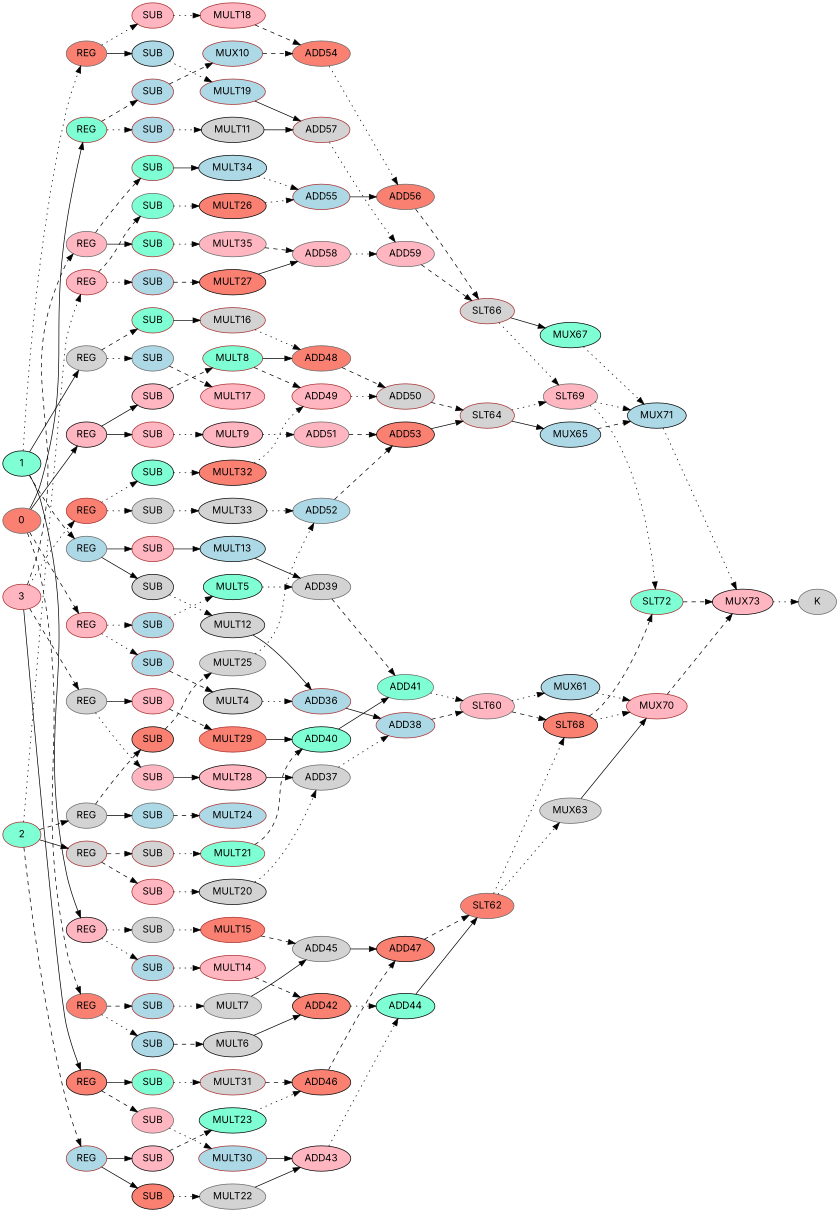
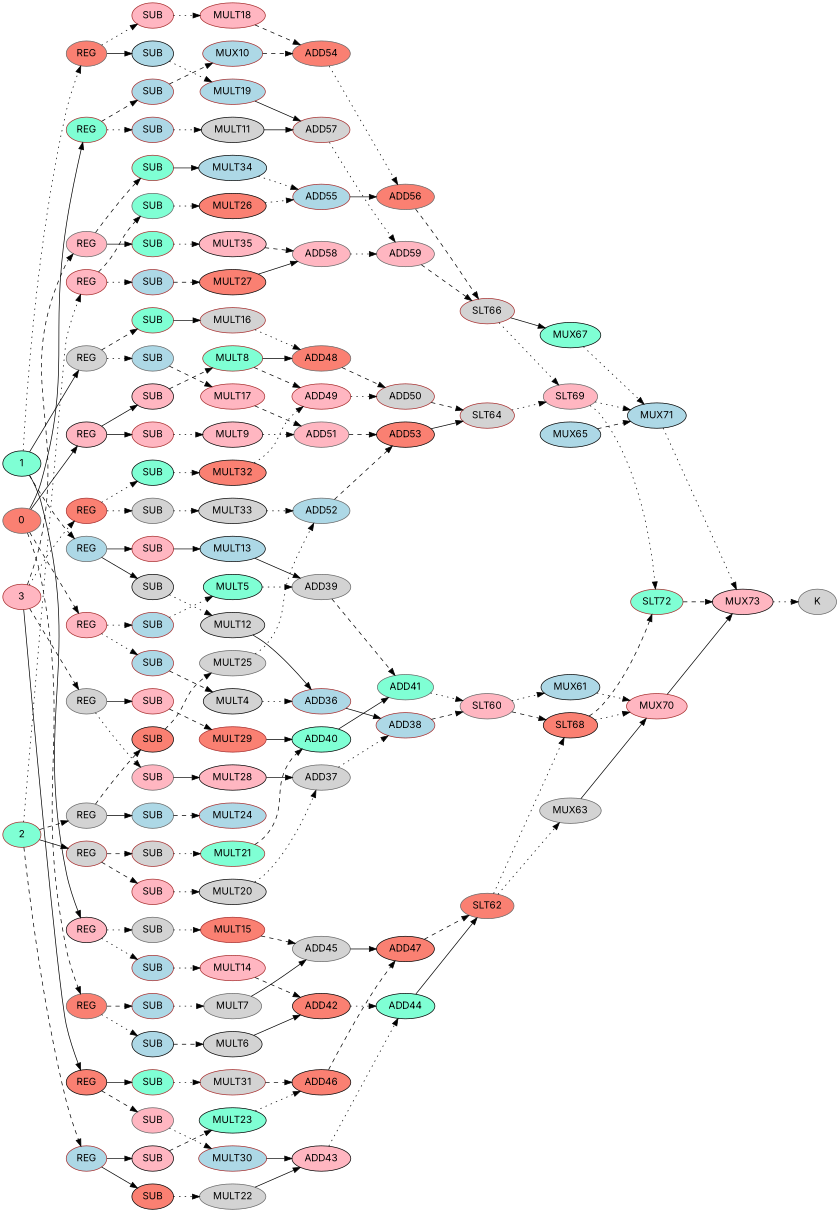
(233, 244) -> (233, 244)
none -> (275, 414)
(524, 424) -> none
(697, 657) -> (697, 657)
